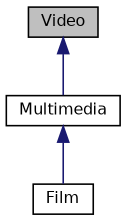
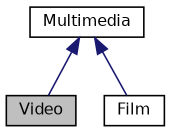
(63, 75) -> (60, 74)
